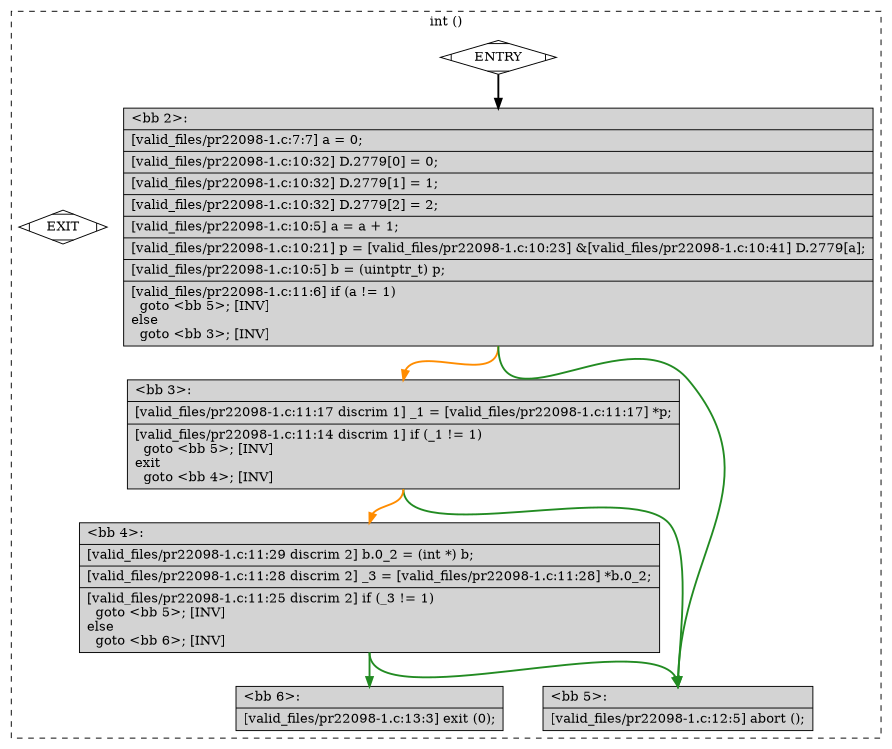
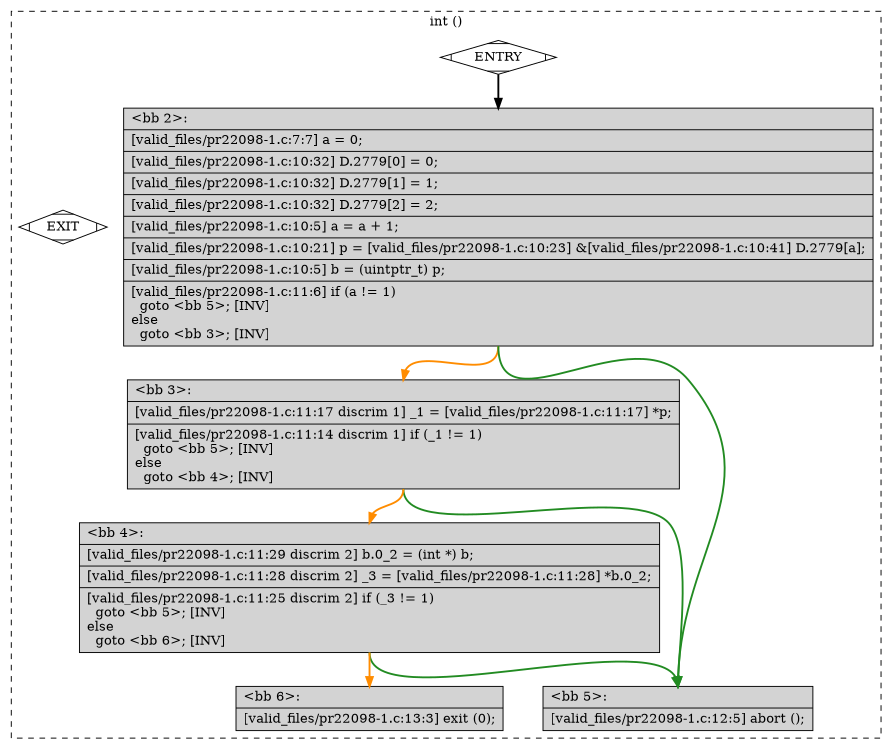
(148, 463) -> (149, 463)
(370, 665) -> (370, 665)
